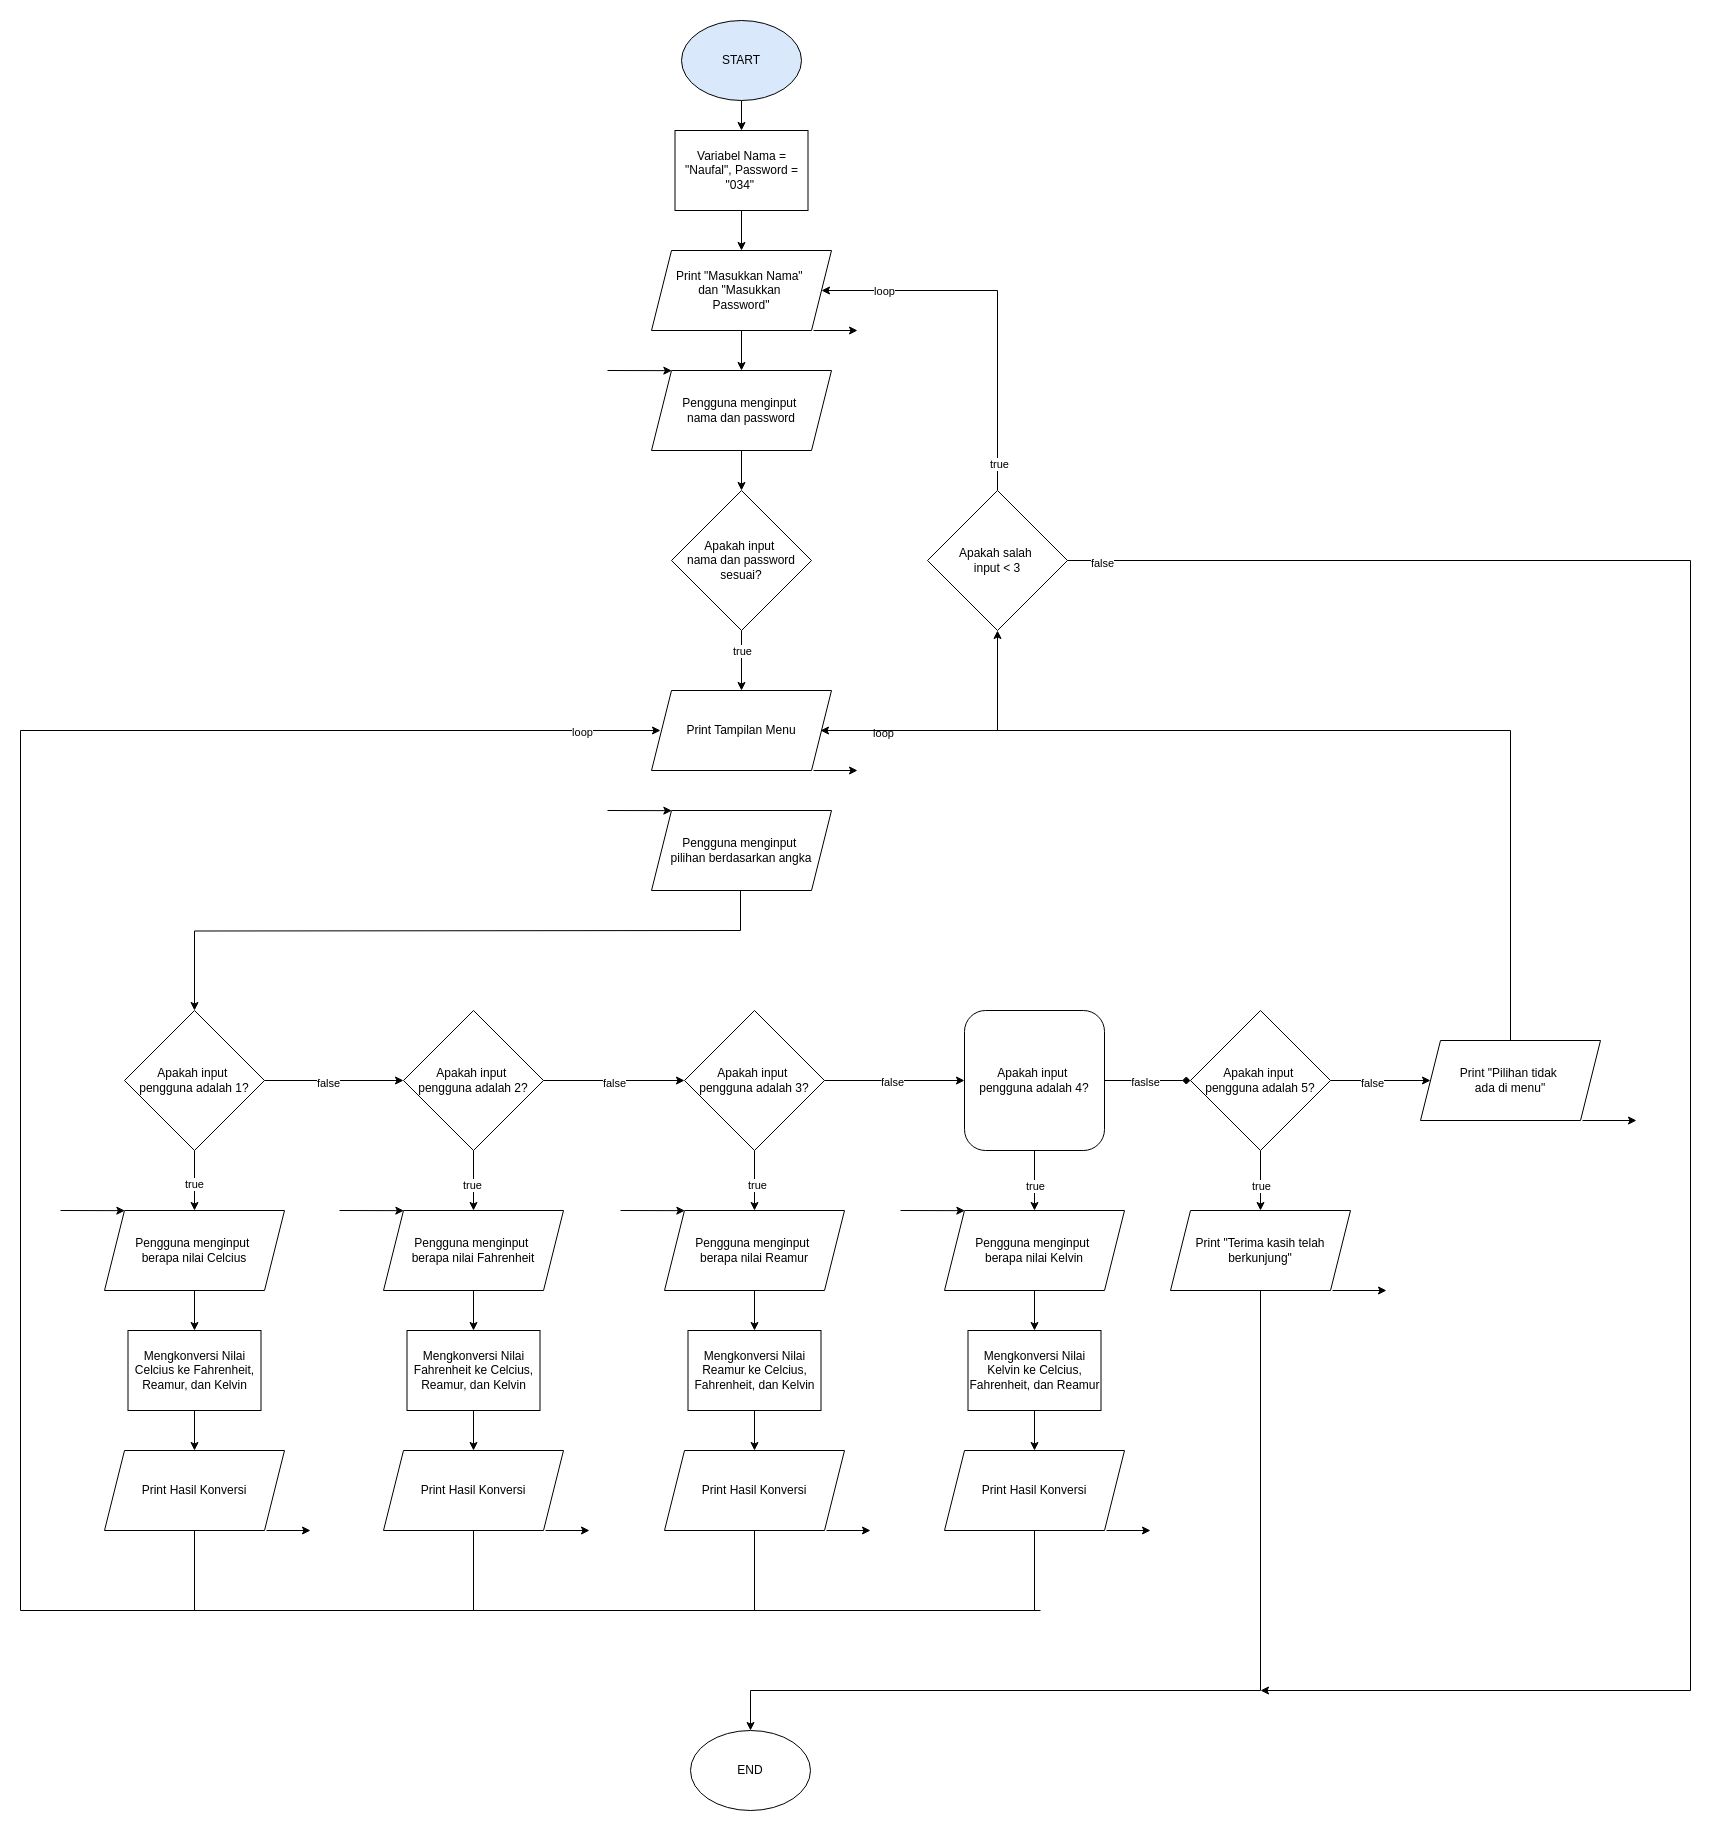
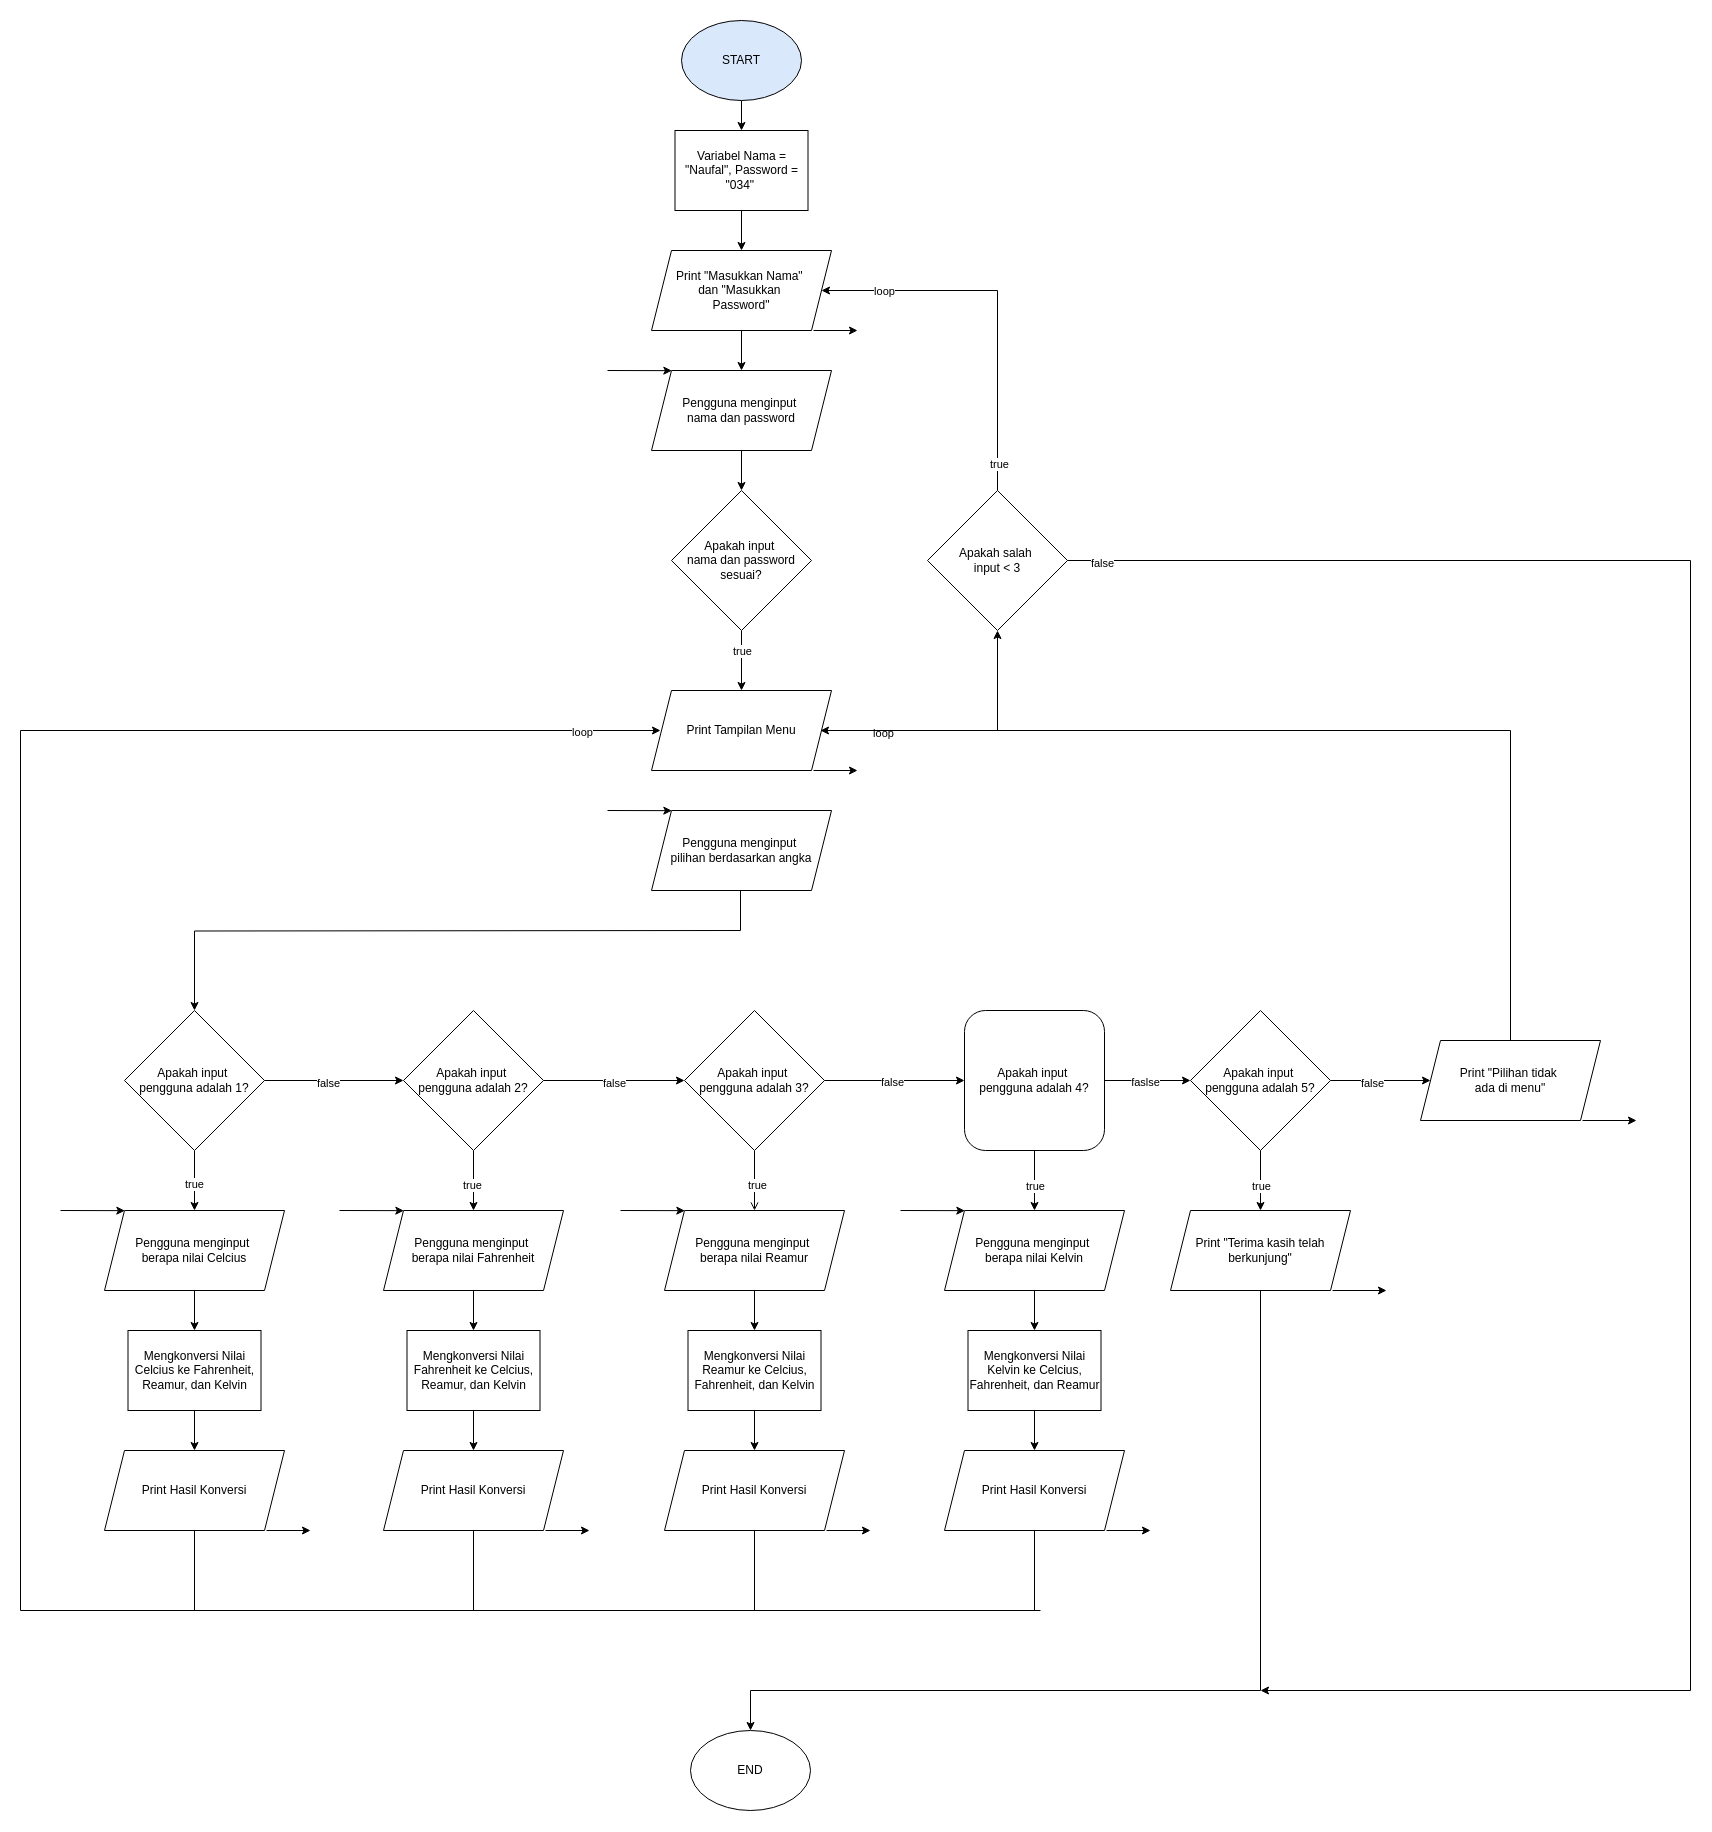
(1182, 1081) -> (1182, 1081)
(755, 1202) -> (755, 1204)
